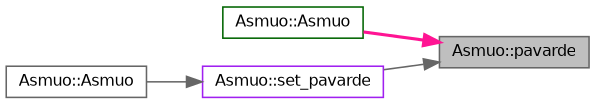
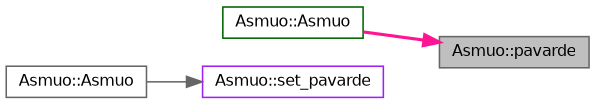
(404, 67) -> none
